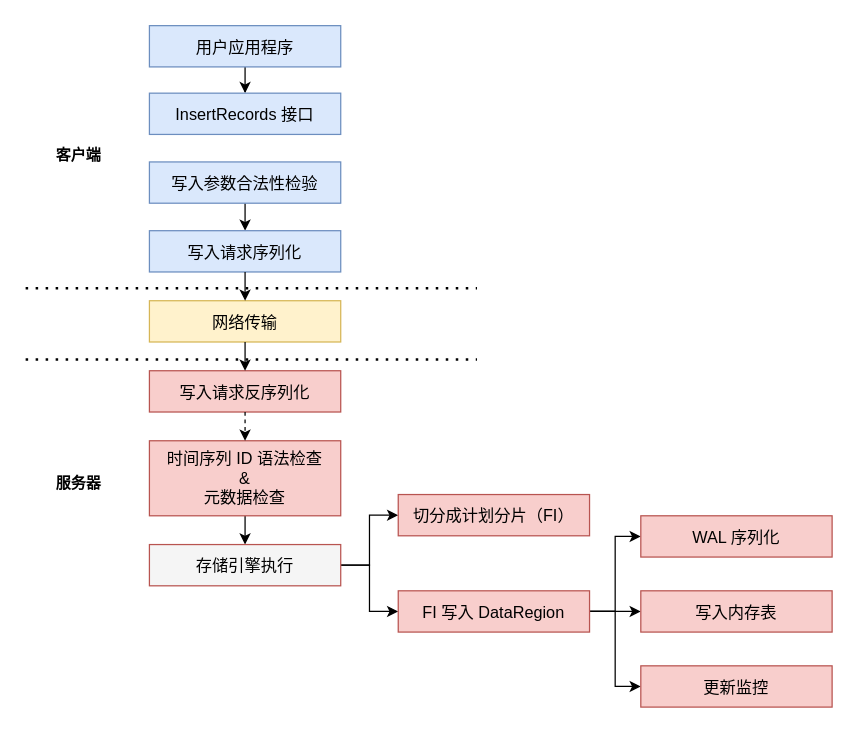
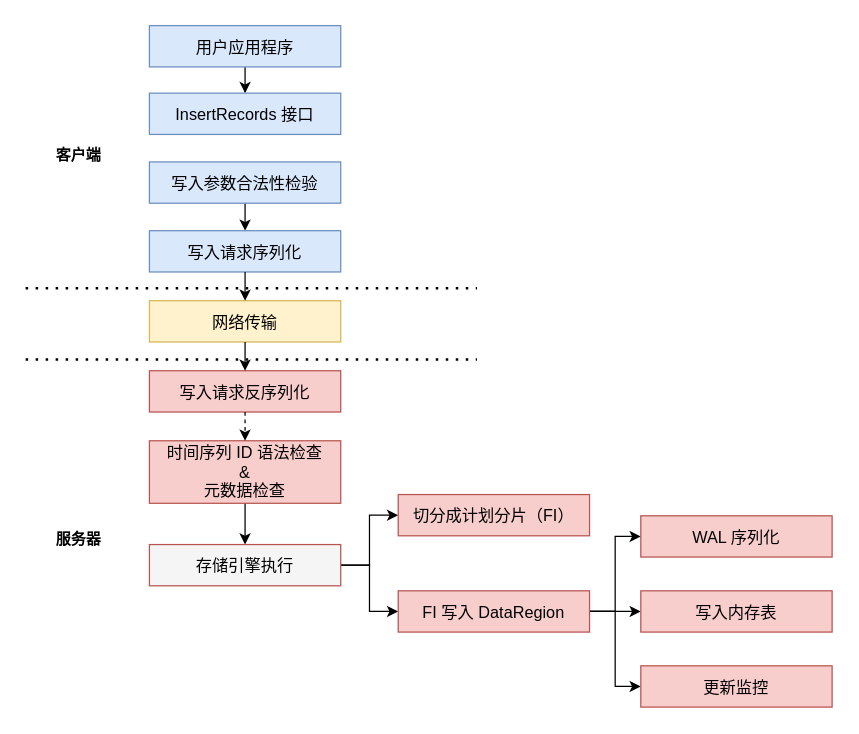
(245, 478) -> (245, 472)
(78, 483) -> (78, 539)
